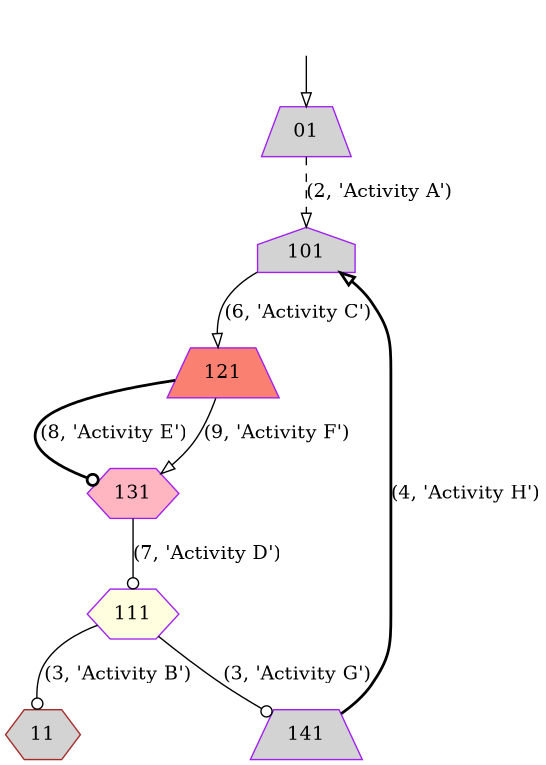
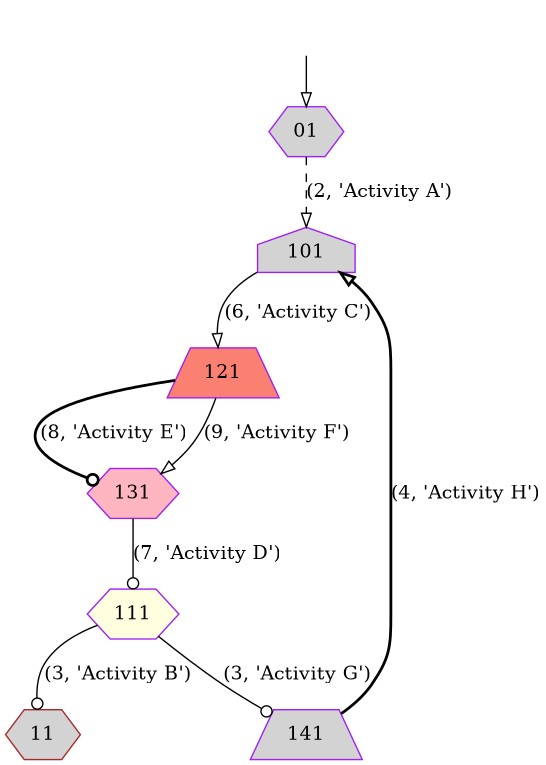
(306, 132) -> (306, 132)
